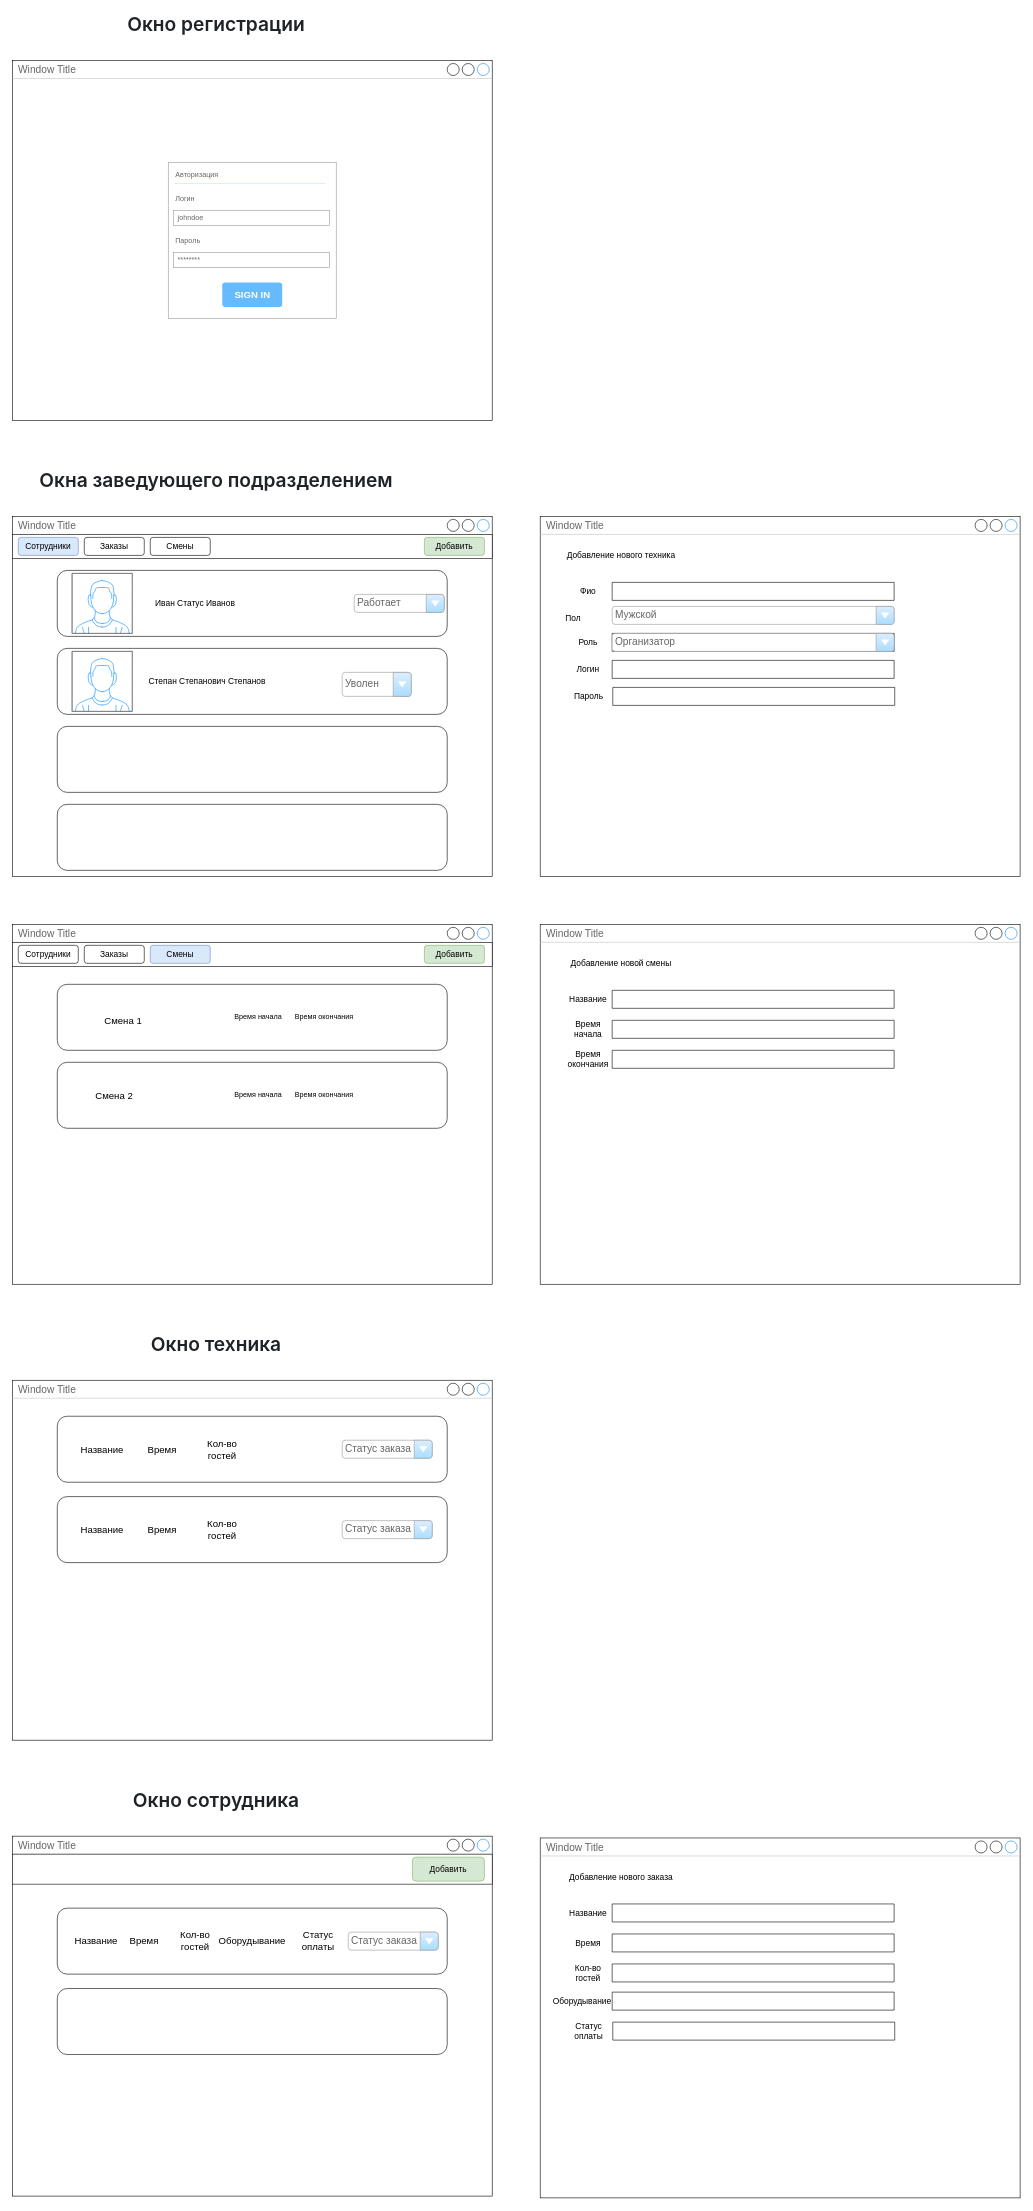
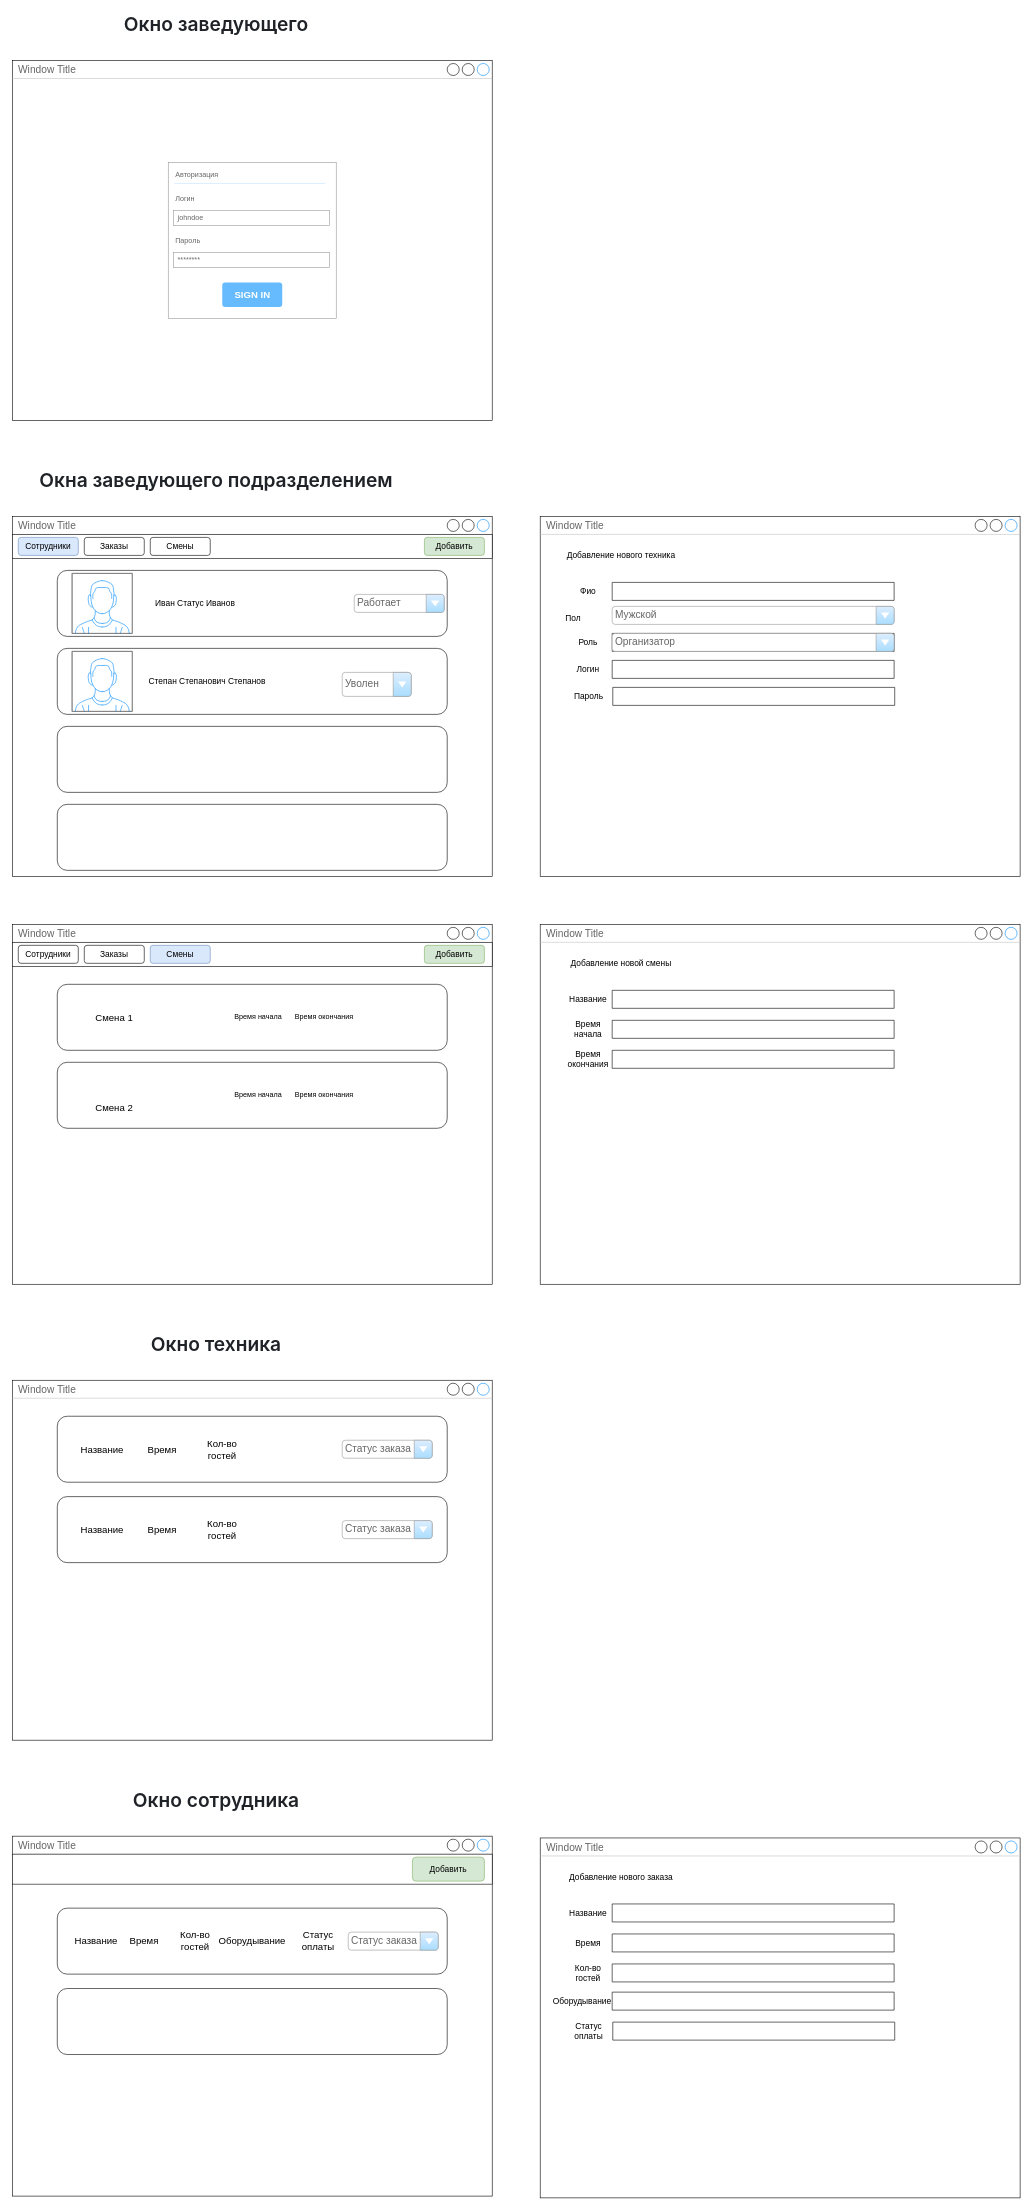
(216, 24) -> (216, 24)
(123, 1020) -> (114, 1017)
(114, 1095) -> (114, 1107)
